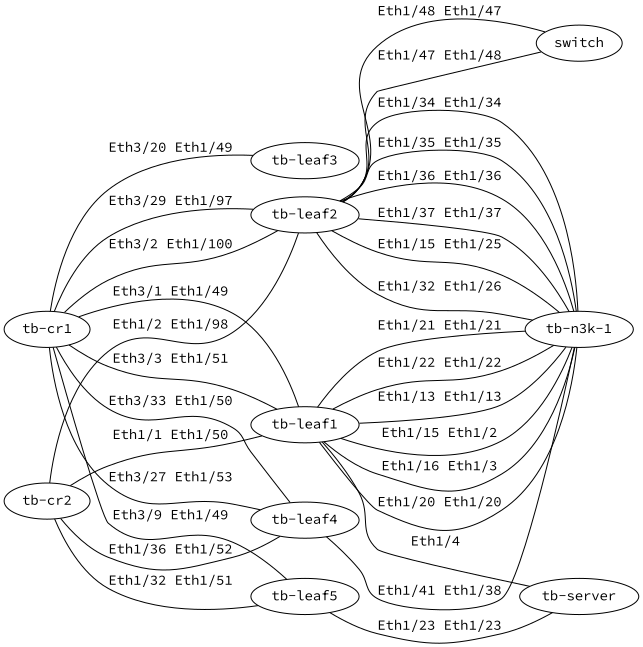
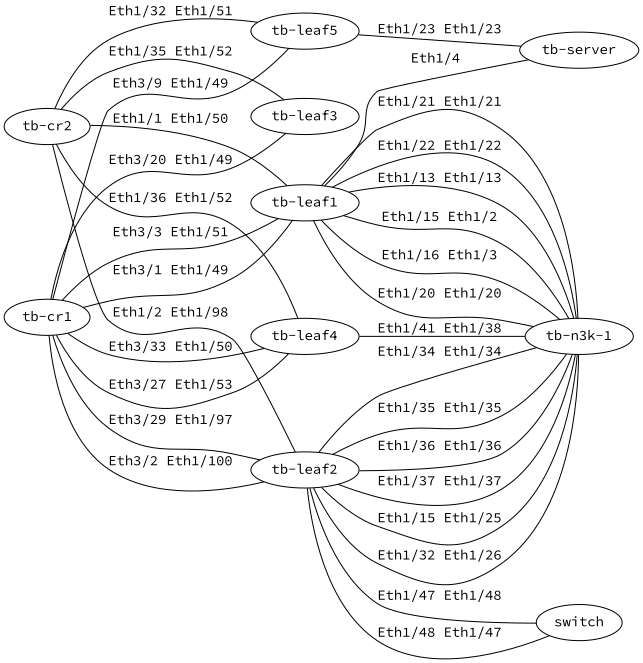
none -> (169, 59)
